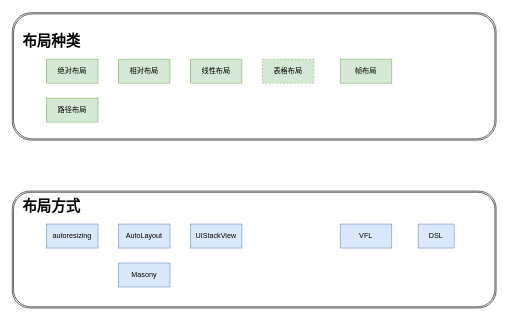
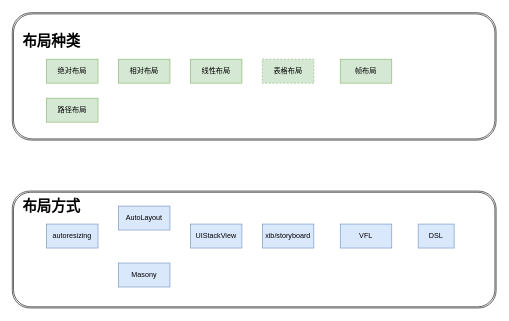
(144, 236) -> (144, 218)
none -> (288, 236)
